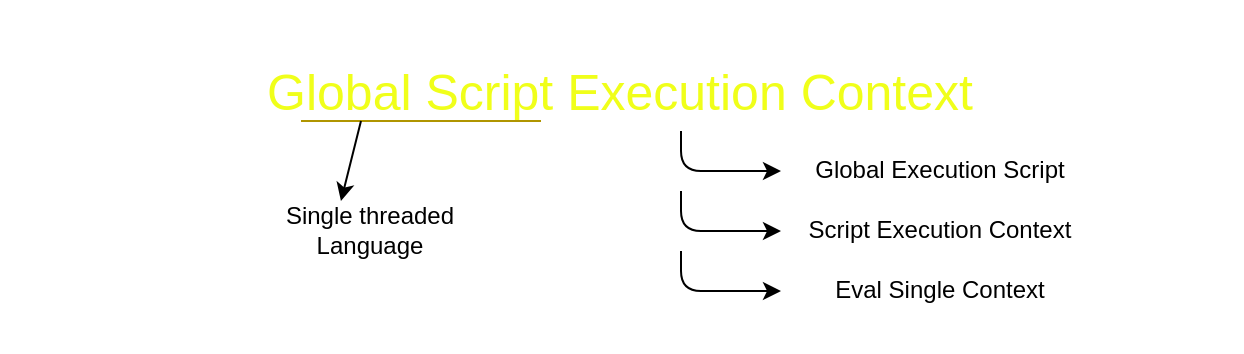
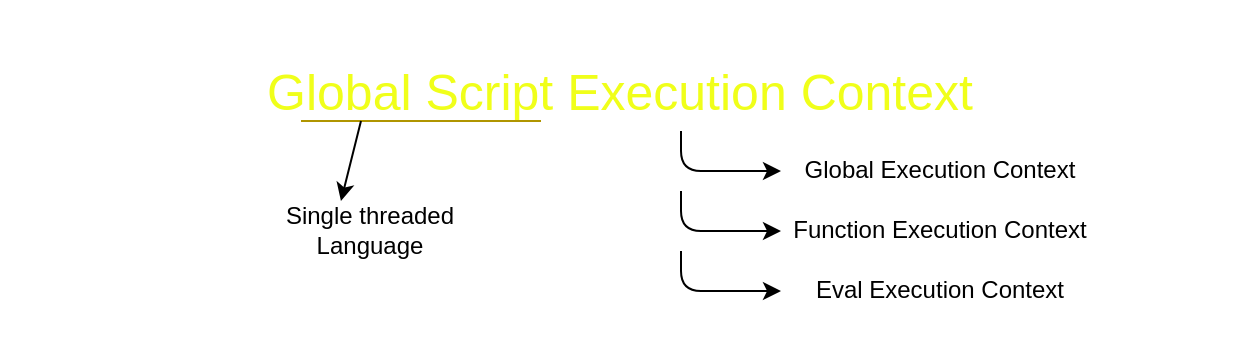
(941, 171) -> (941, 171)
(941, 231) -> (941, 231)
(941, 291) -> (941, 291)
